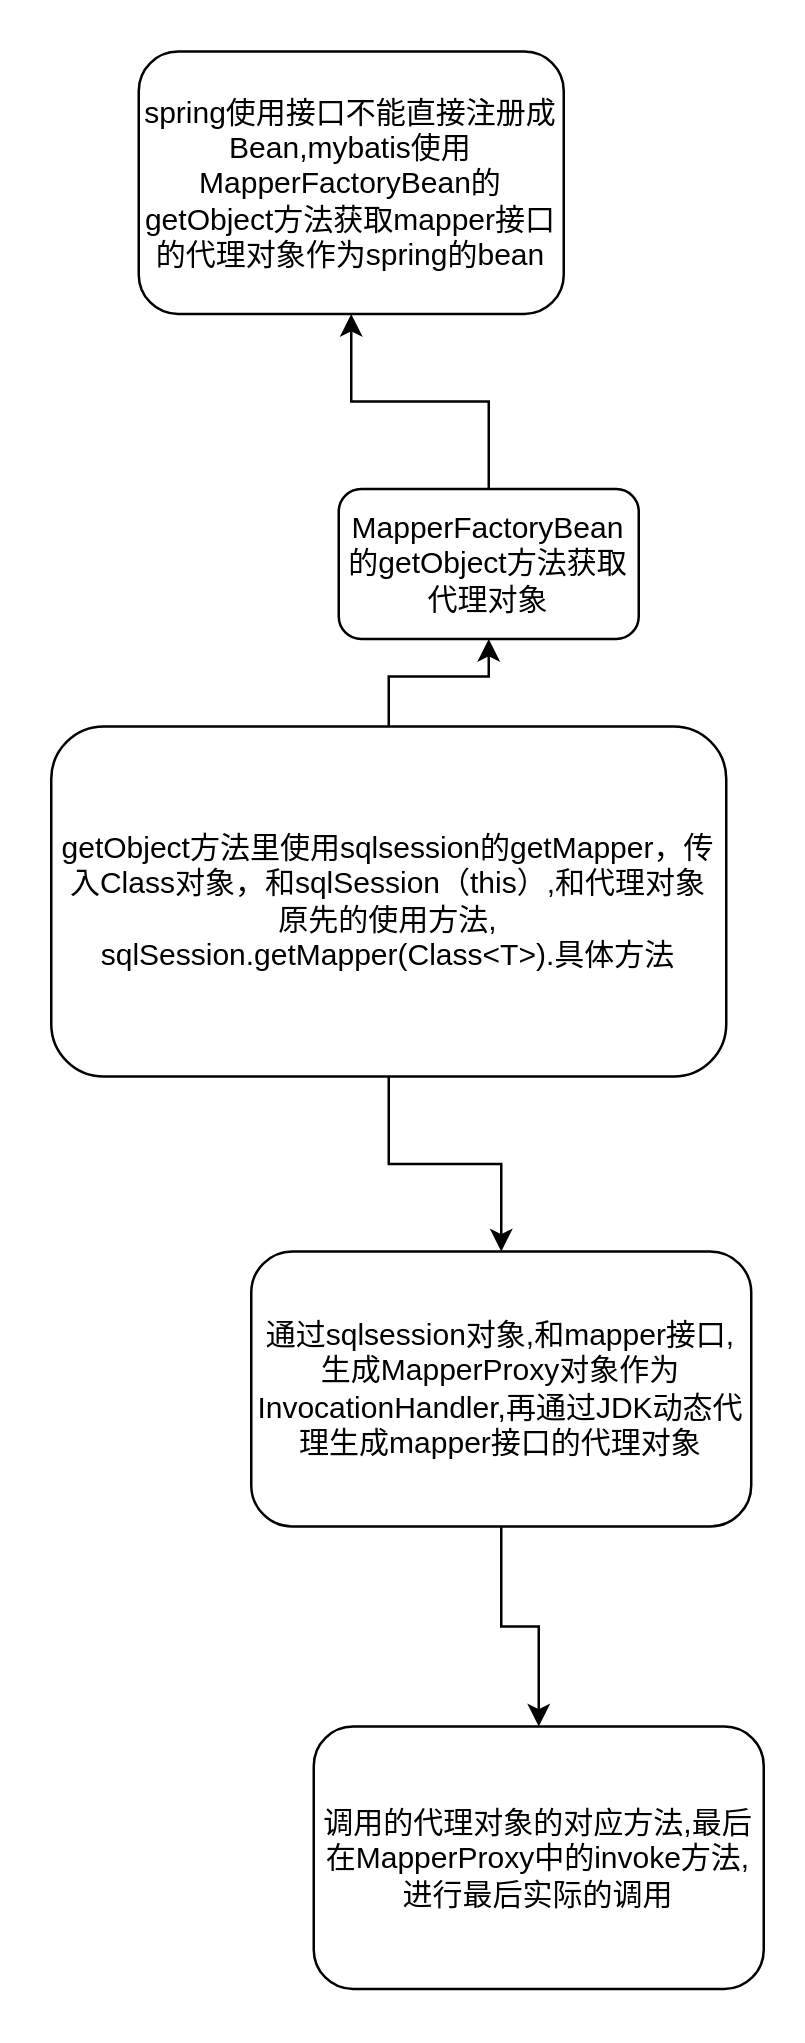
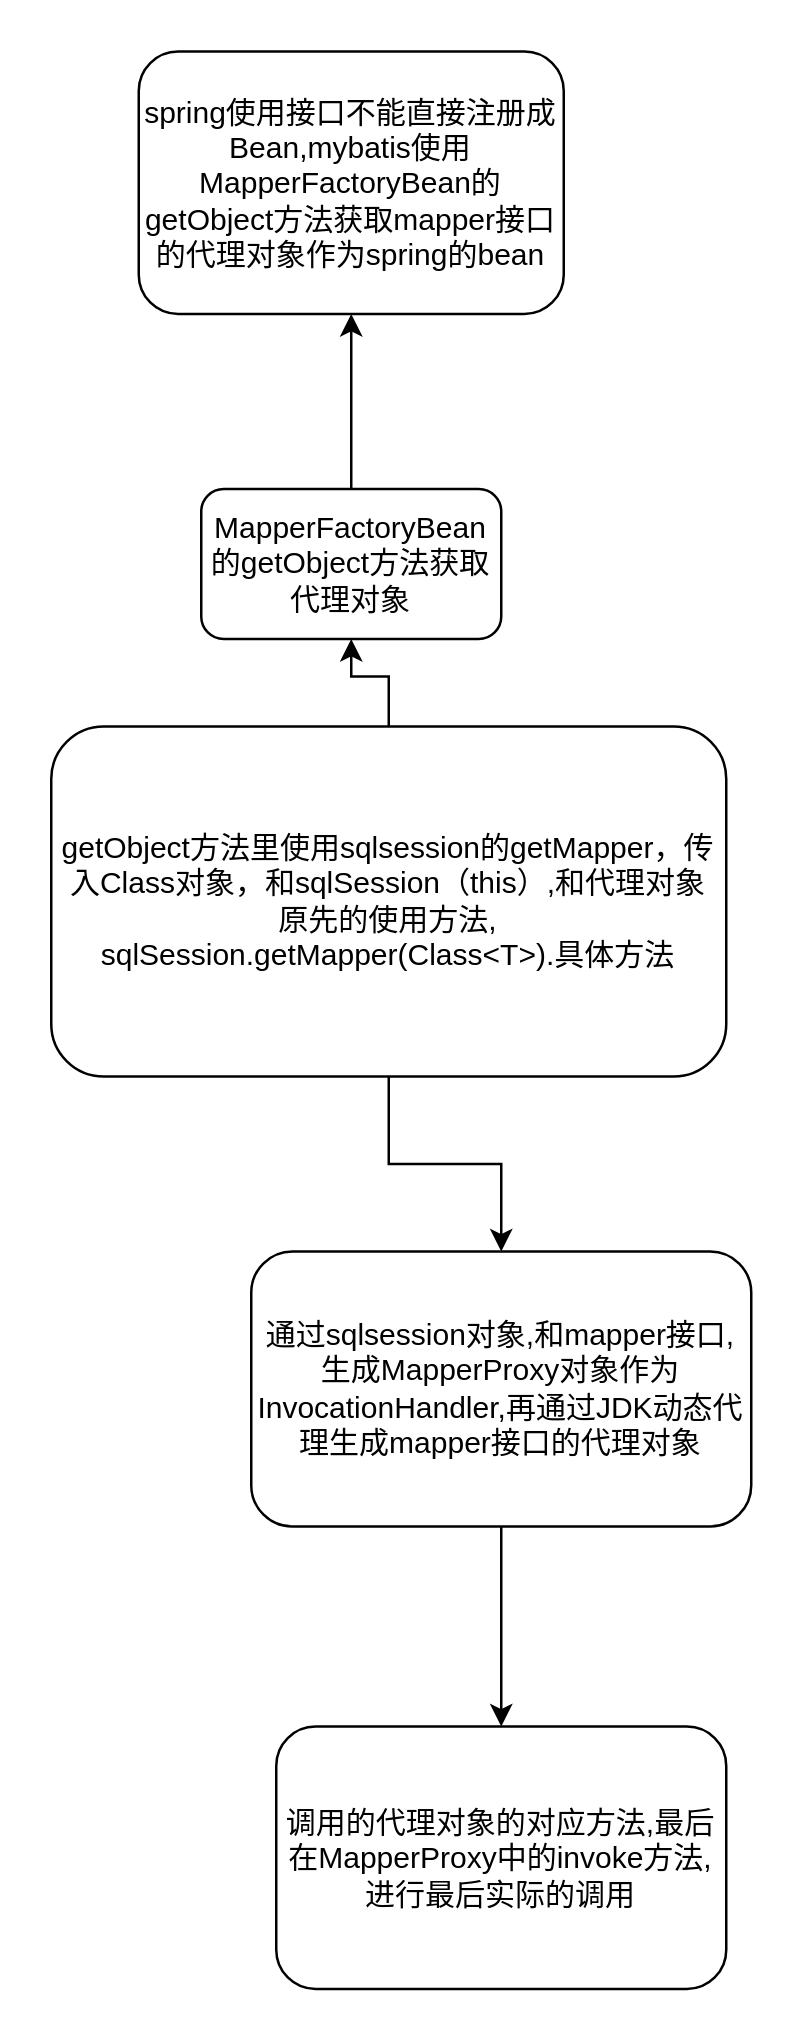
(489, 564) -> (351, 564)
(539, 1858) -> (501, 1858)
